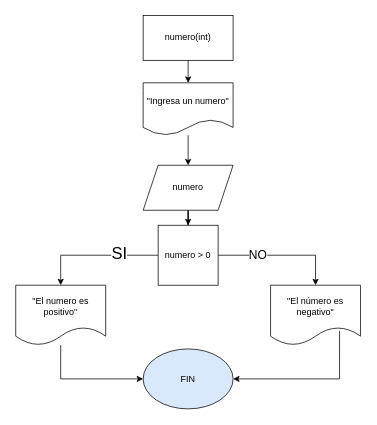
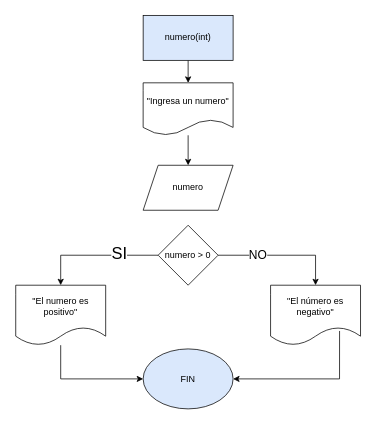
(188, 38) -> (188, 38)
(188, 220) -> none
(188, 255) -> (188, 255)
